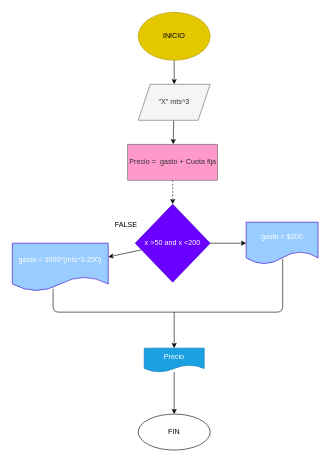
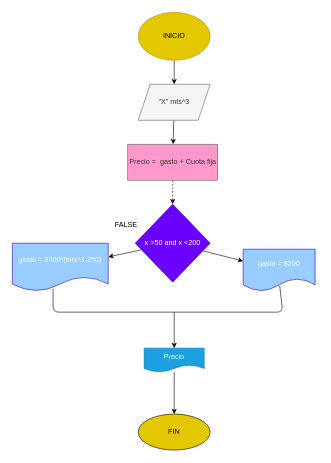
(282, 243) -> (279, 270)
(174, 432) -> (174, 432)
